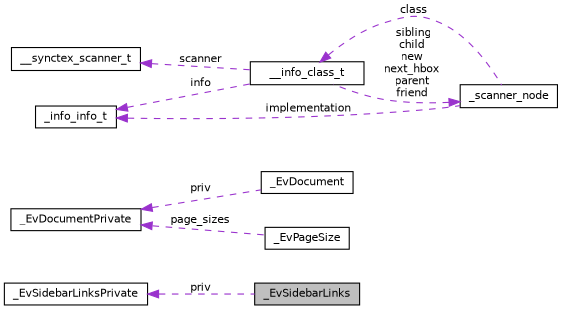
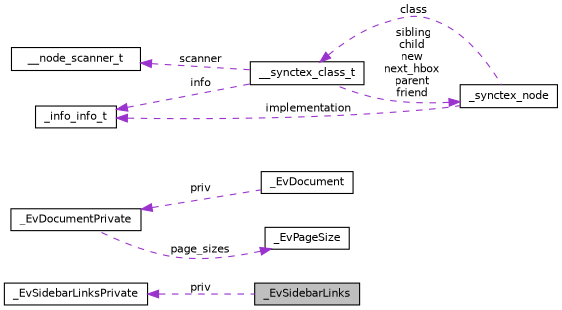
(76, 59) -> (76, 59)
(307, 73) -> (307, 73)
(509, 96) -> (509, 96)
(209, 230) -> (177, 257)
